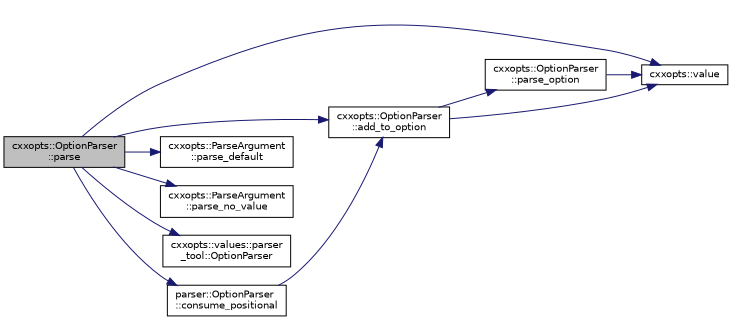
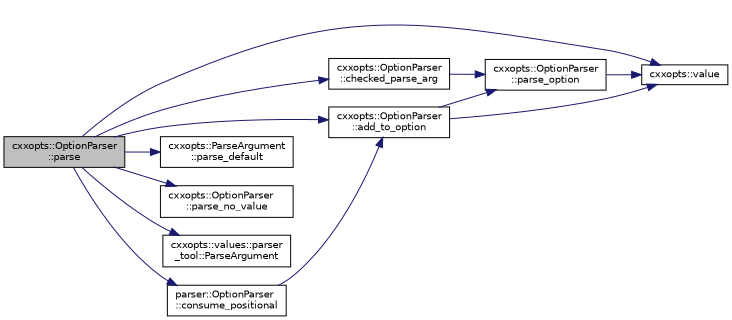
none -> (389, 74)
(227, 202) -> (227, 202)
(227, 251) -> (227, 251)
